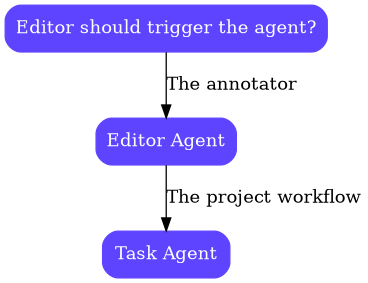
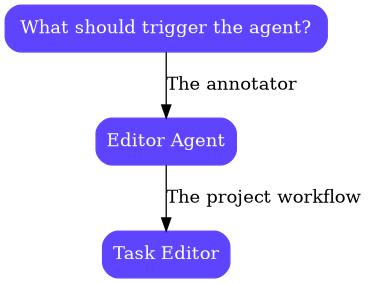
(166, 29) -> (166, 29)
(166, 255) -> (166, 255)
